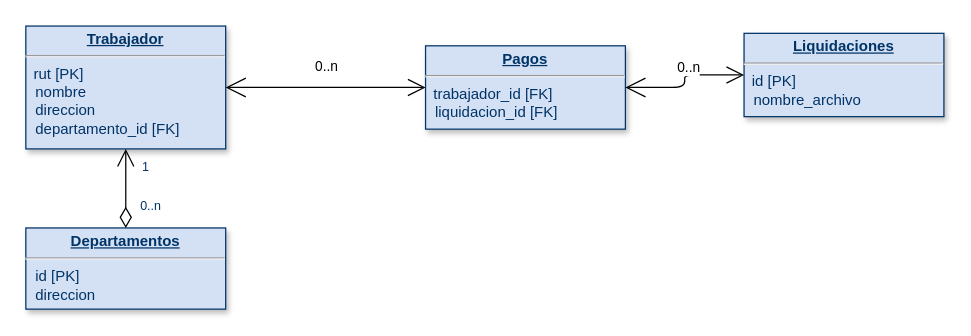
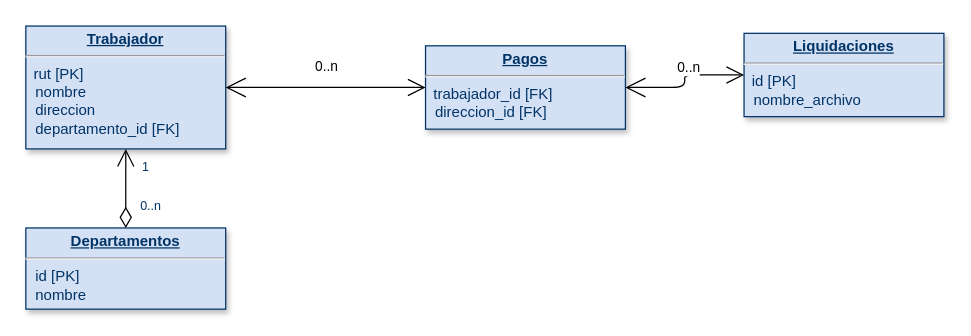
(497, 73) -> (497, 73)
(80, 255) -> (80, 255)
